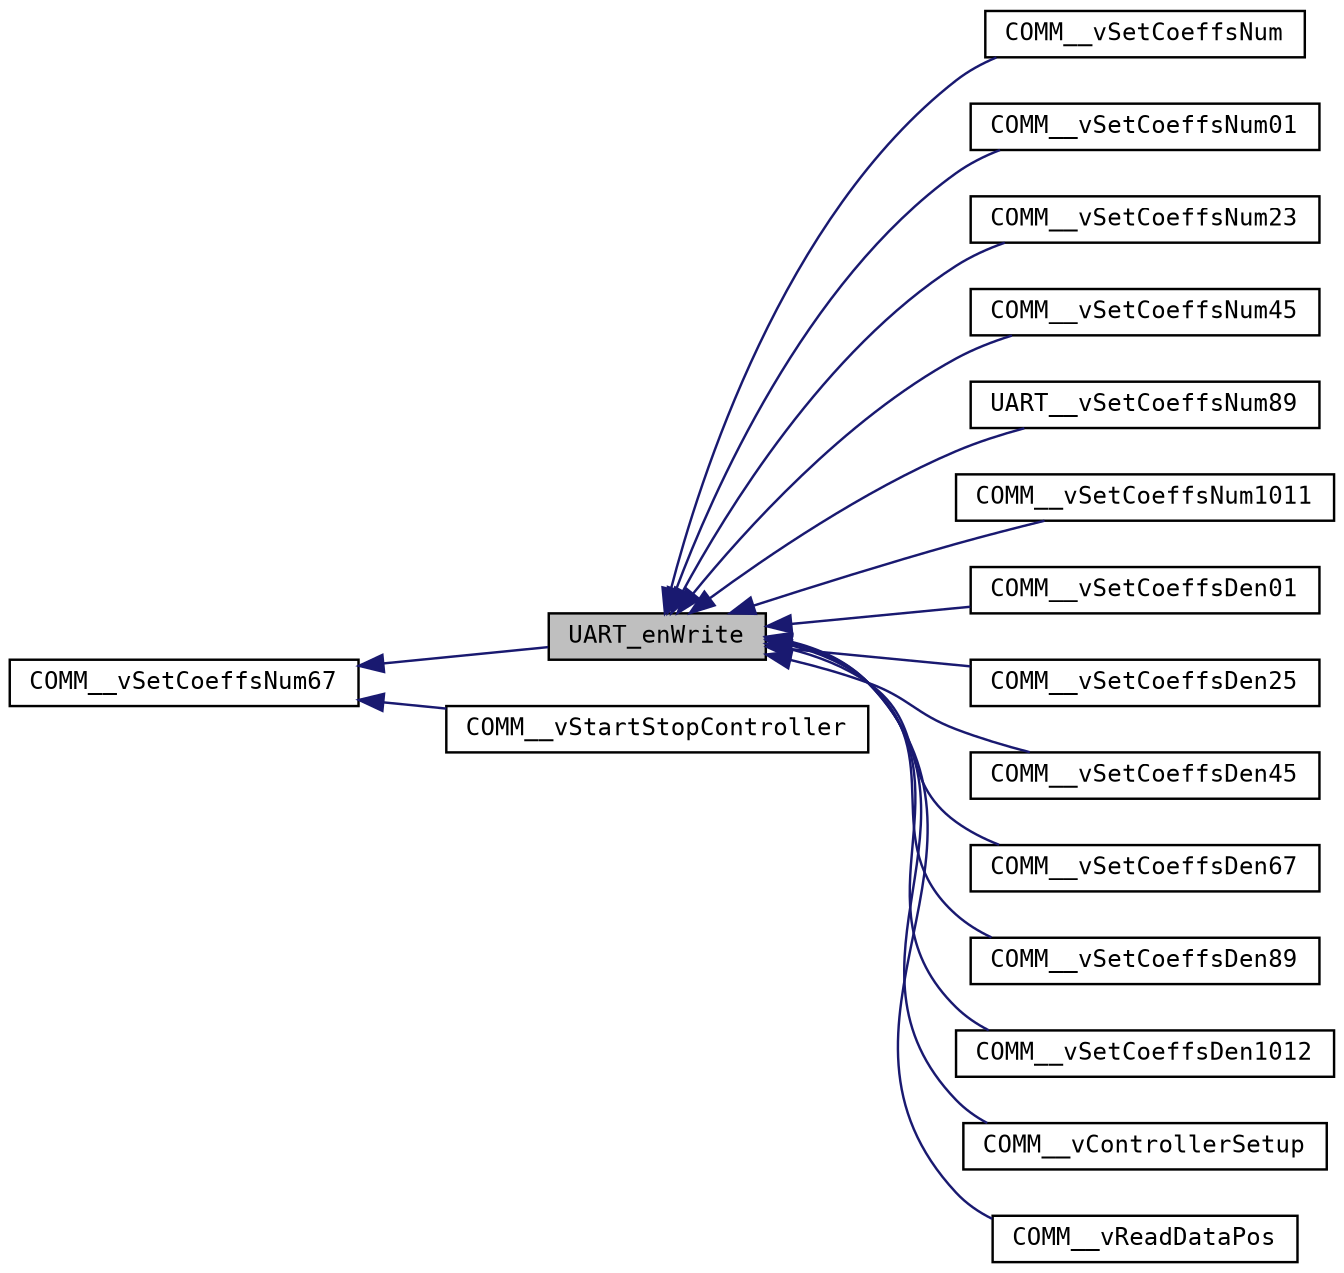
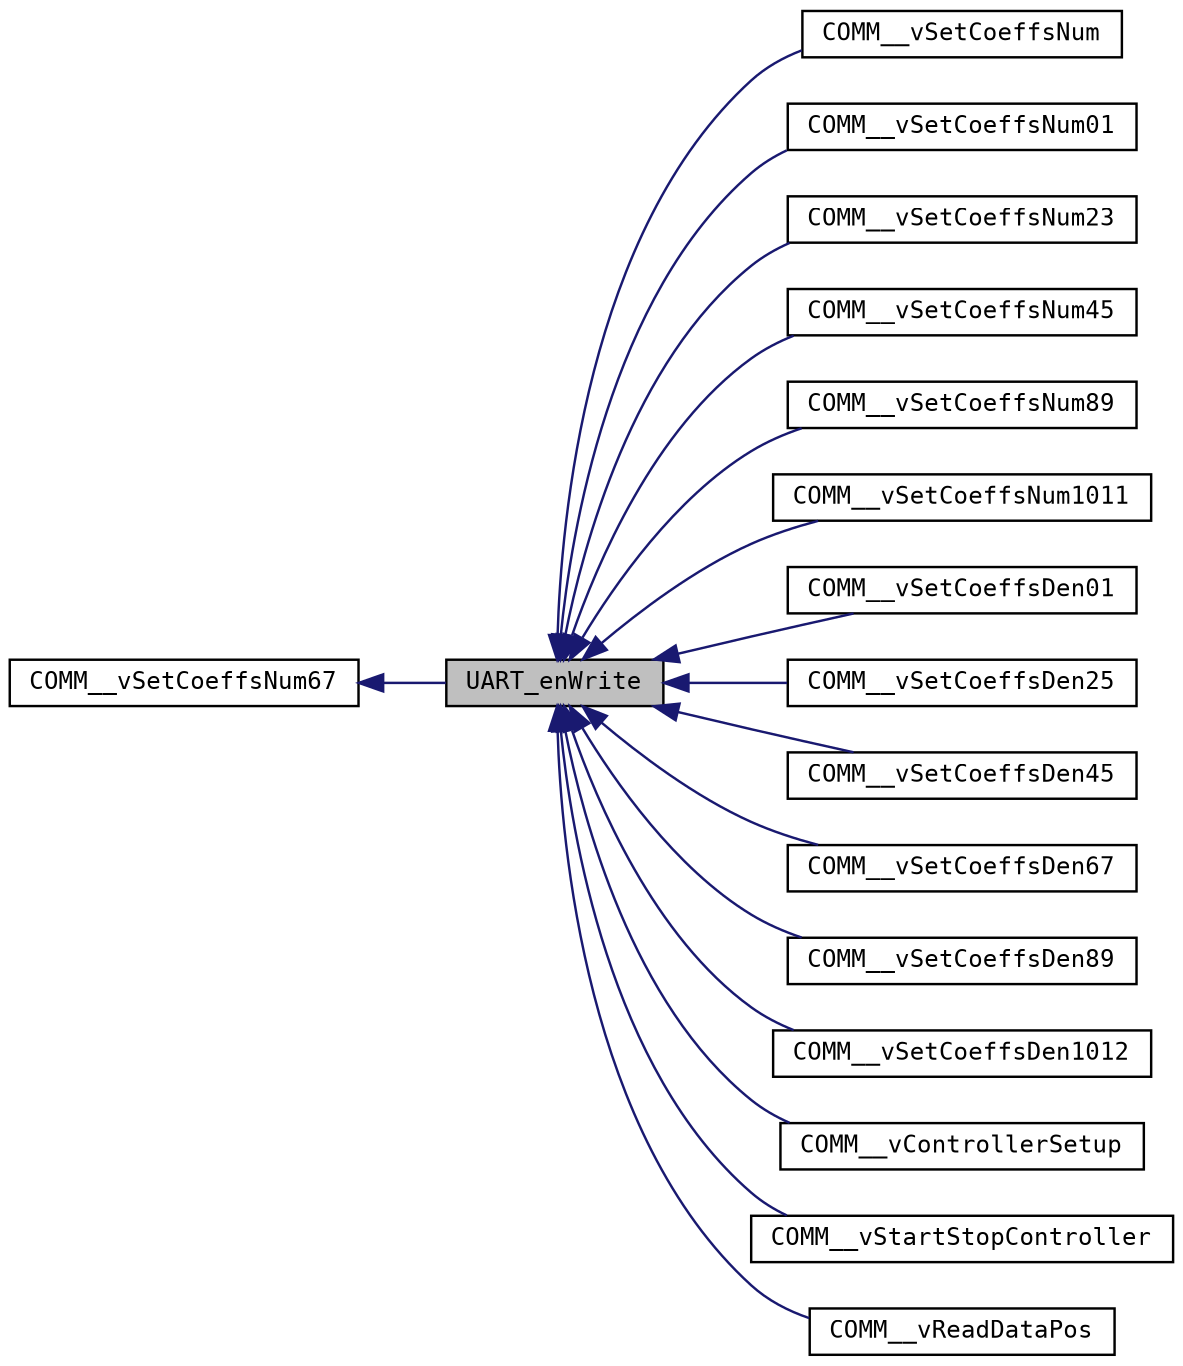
(1145, 405) -> (962, 405)
(415, 706) -> (624, 999)
